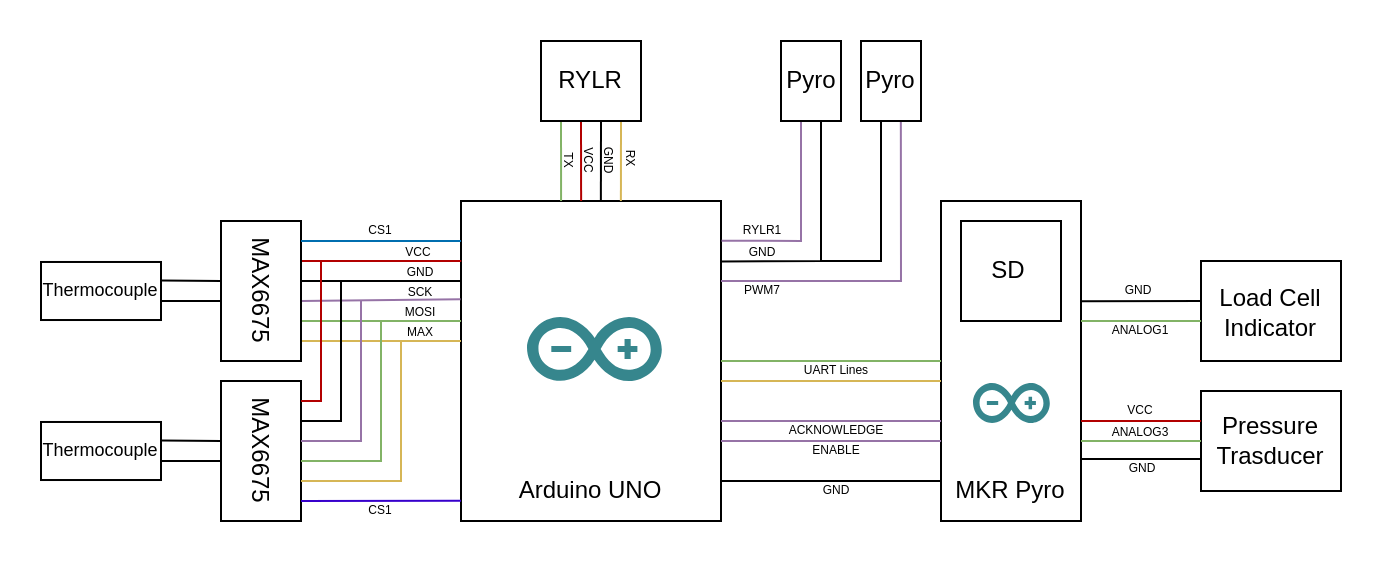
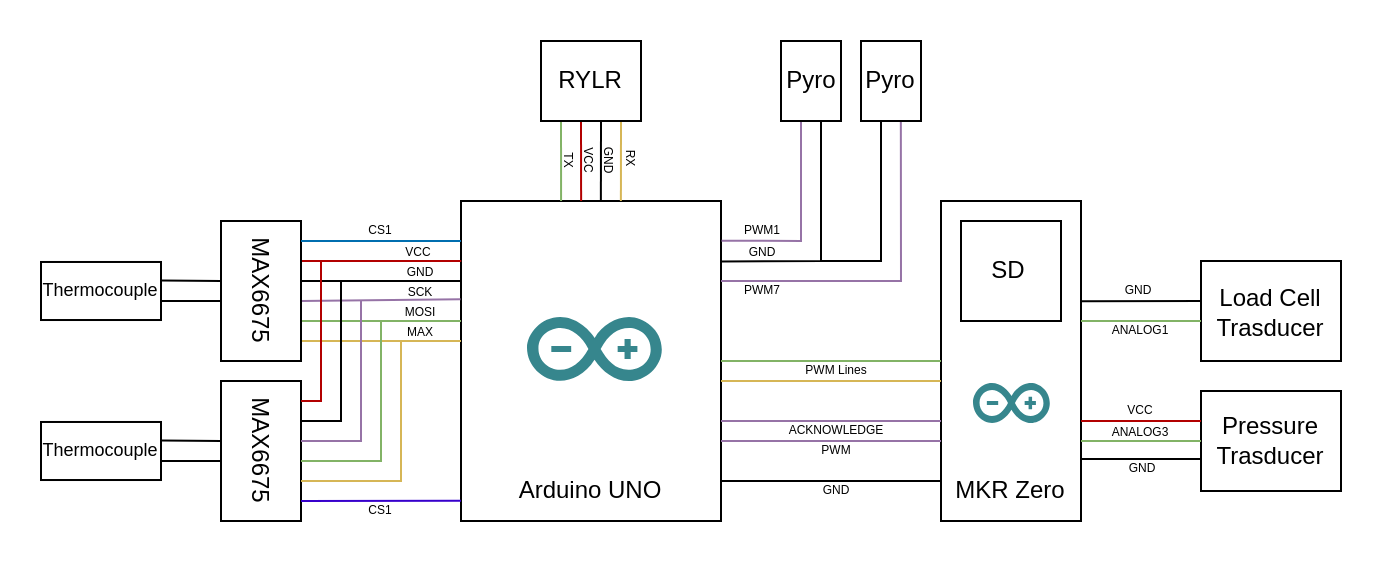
(763, 231) -> (763, 231)
(1271, 313) -> (1271, 313)
(837, 371) -> (837, 371)
(837, 451) -> (837, 451)
(1011, 491) -> (1011, 491)
